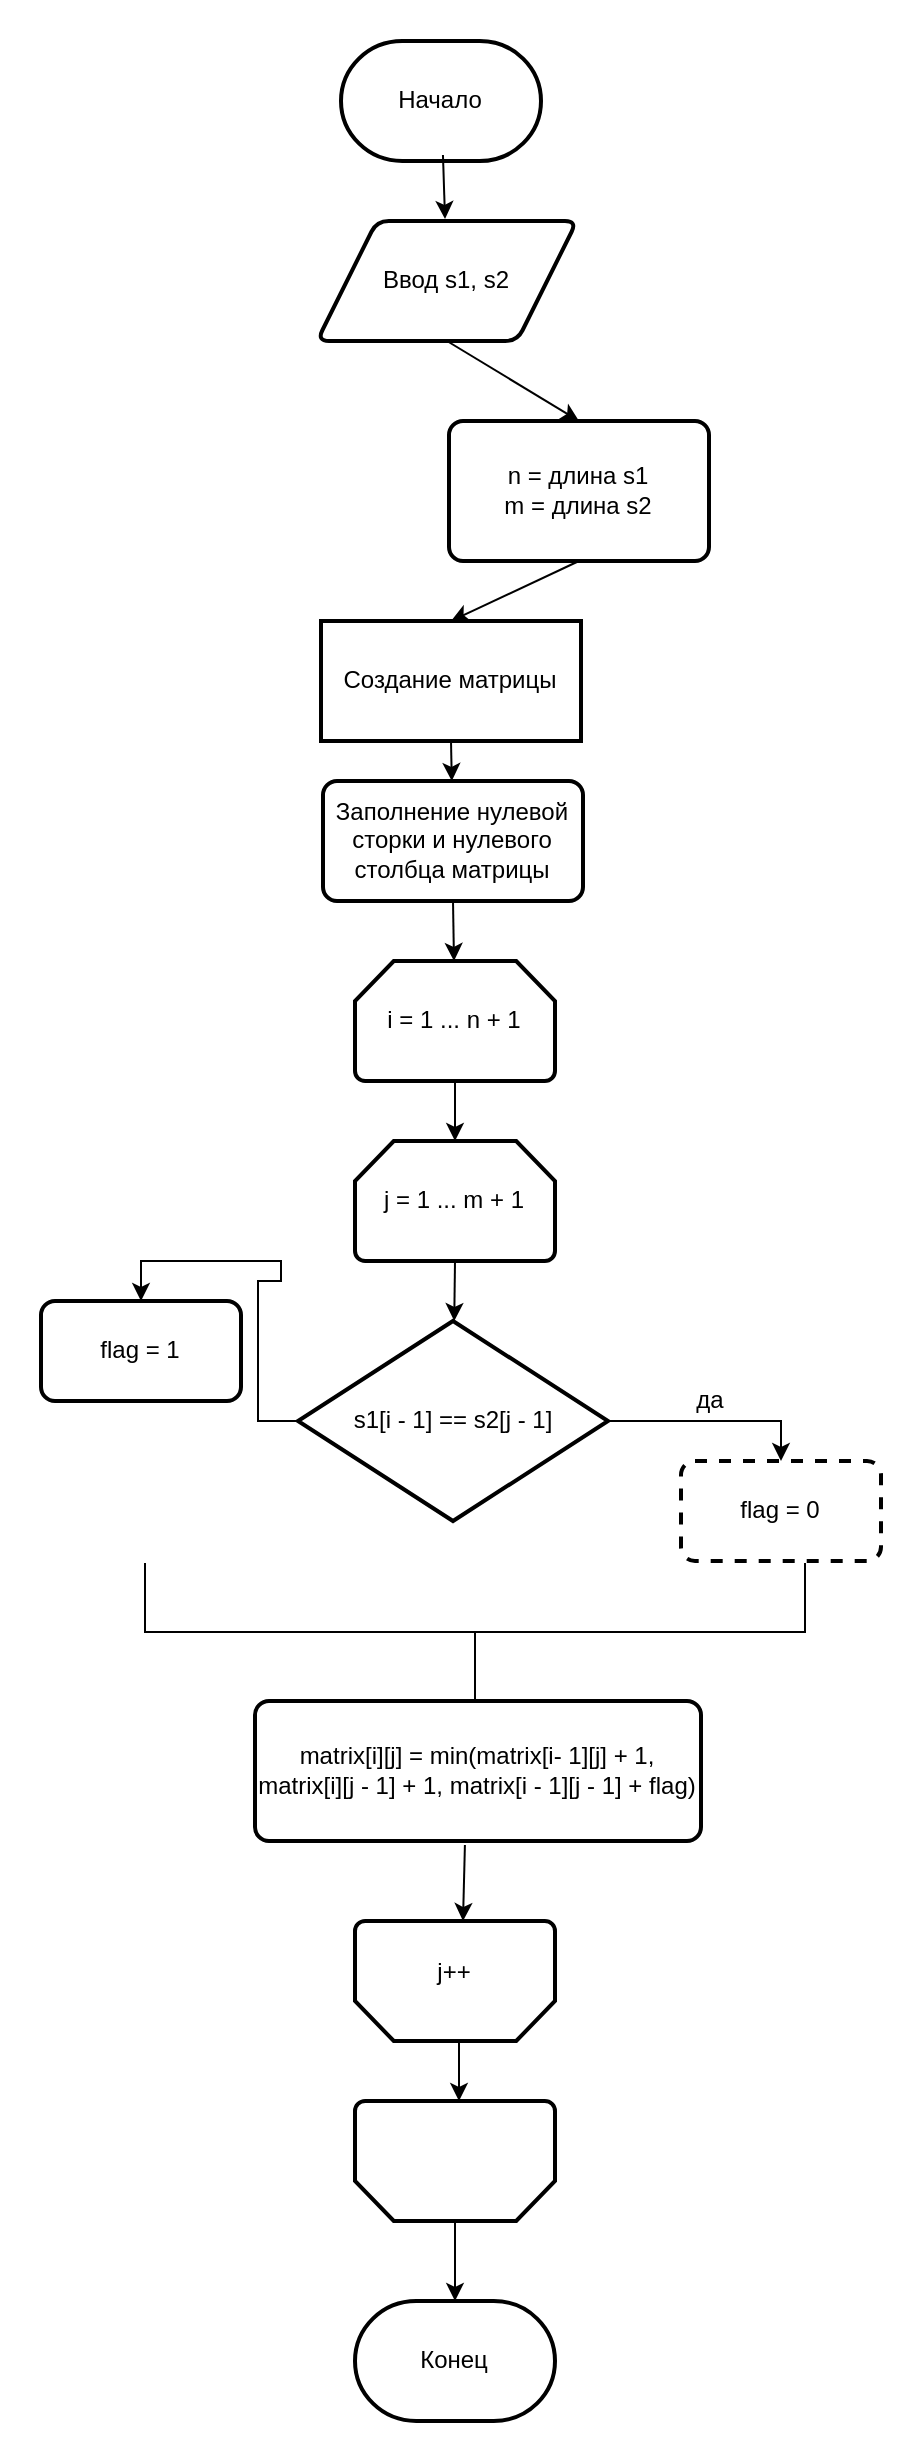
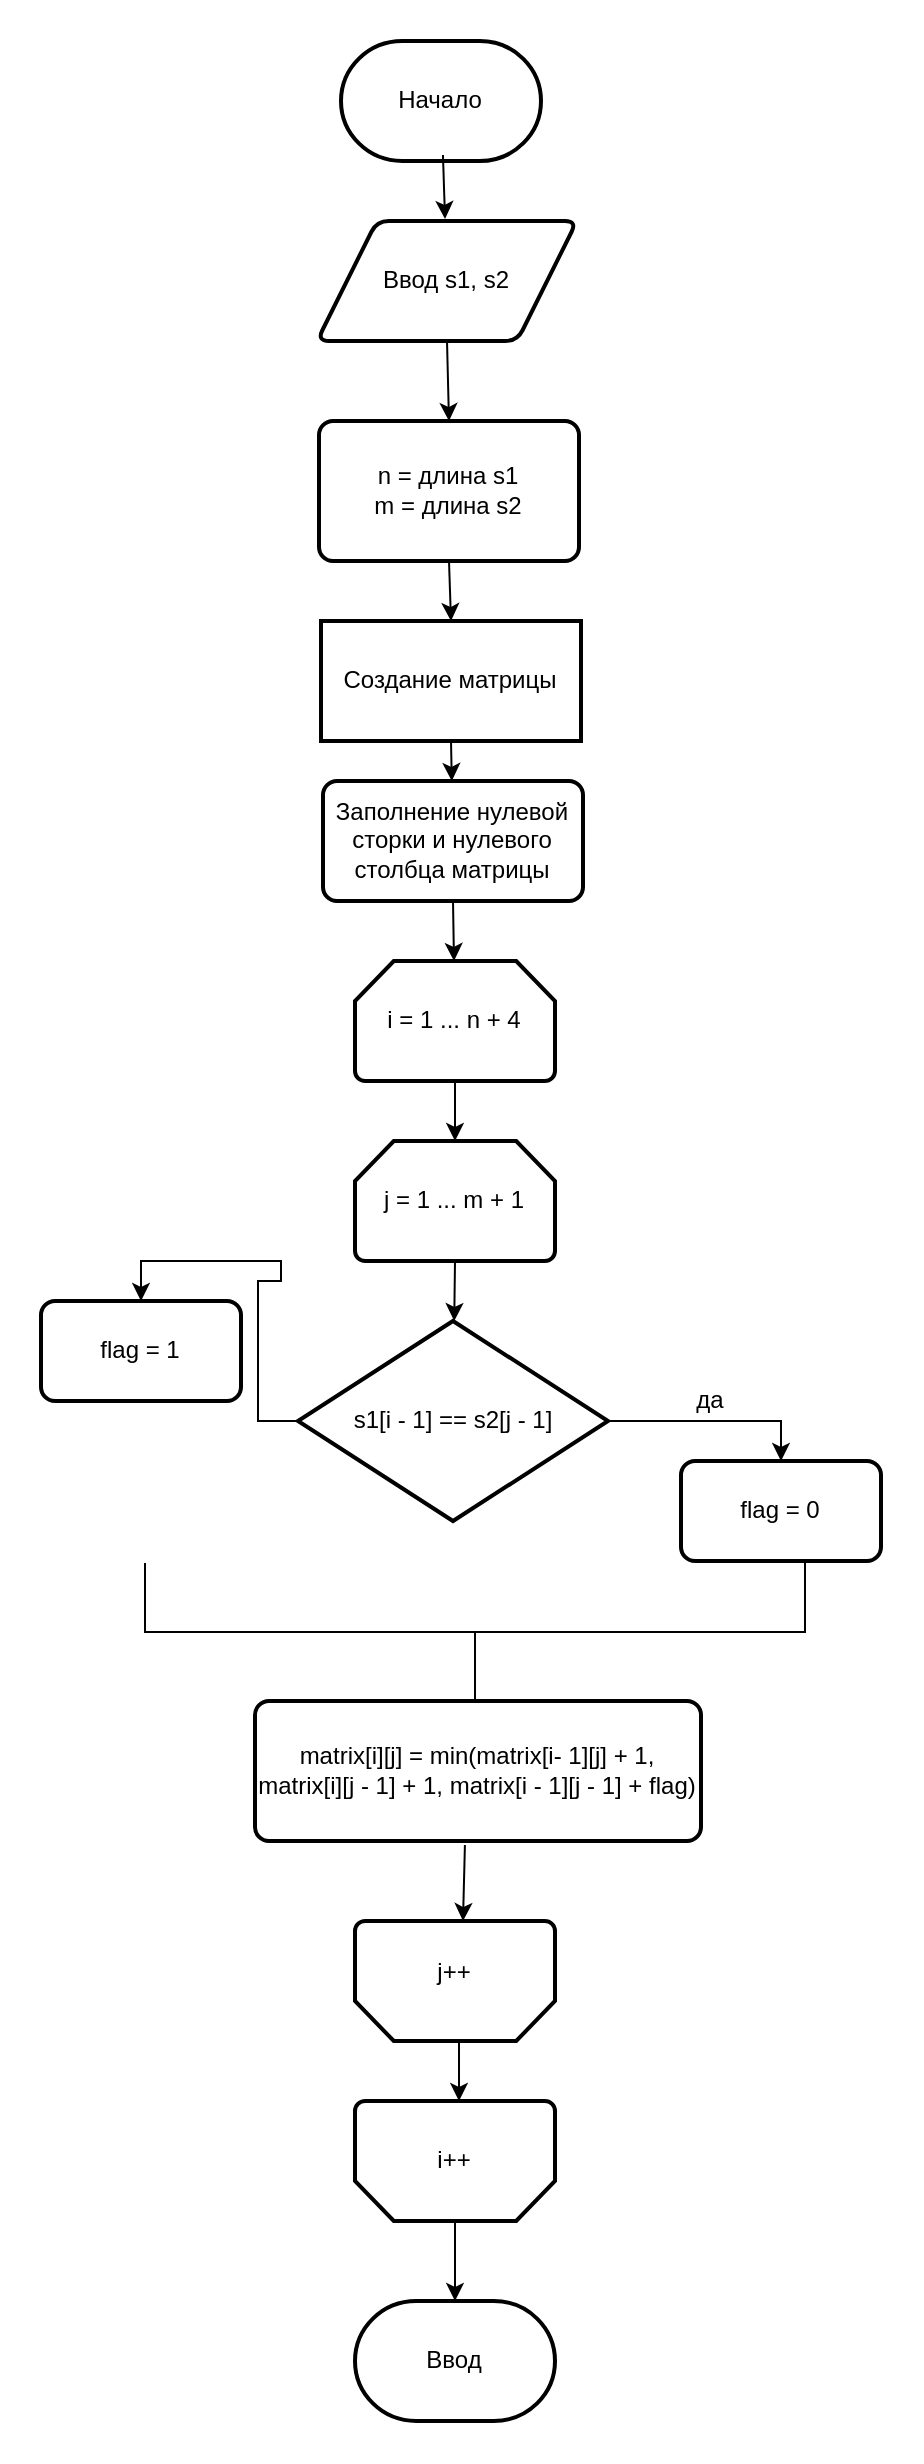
(579, 491) -> (449, 491)
(455, 1021) -> (455, 1021)
(781, 1511) -> (781, 1511)
none -> (455, 2161)
(455, 2361) -> (455, 2361)
